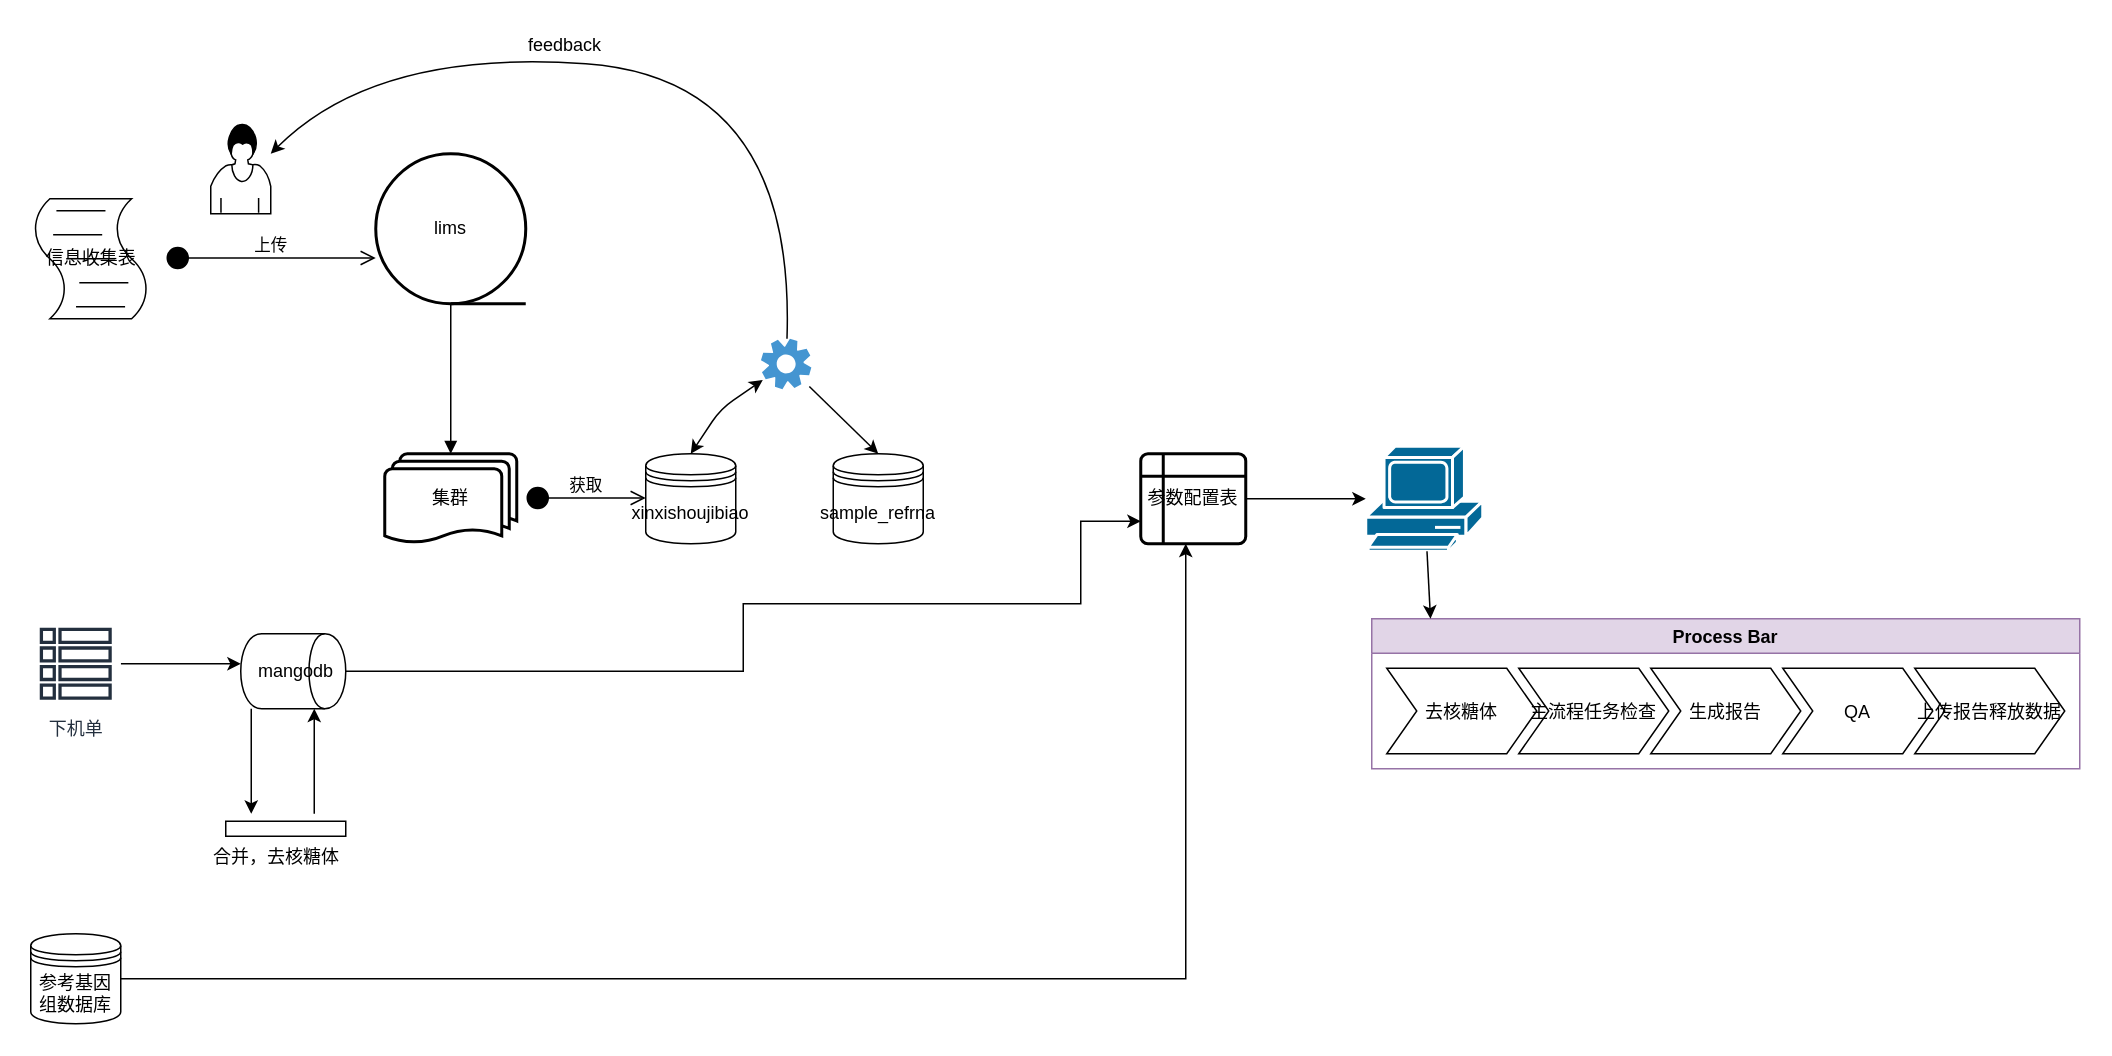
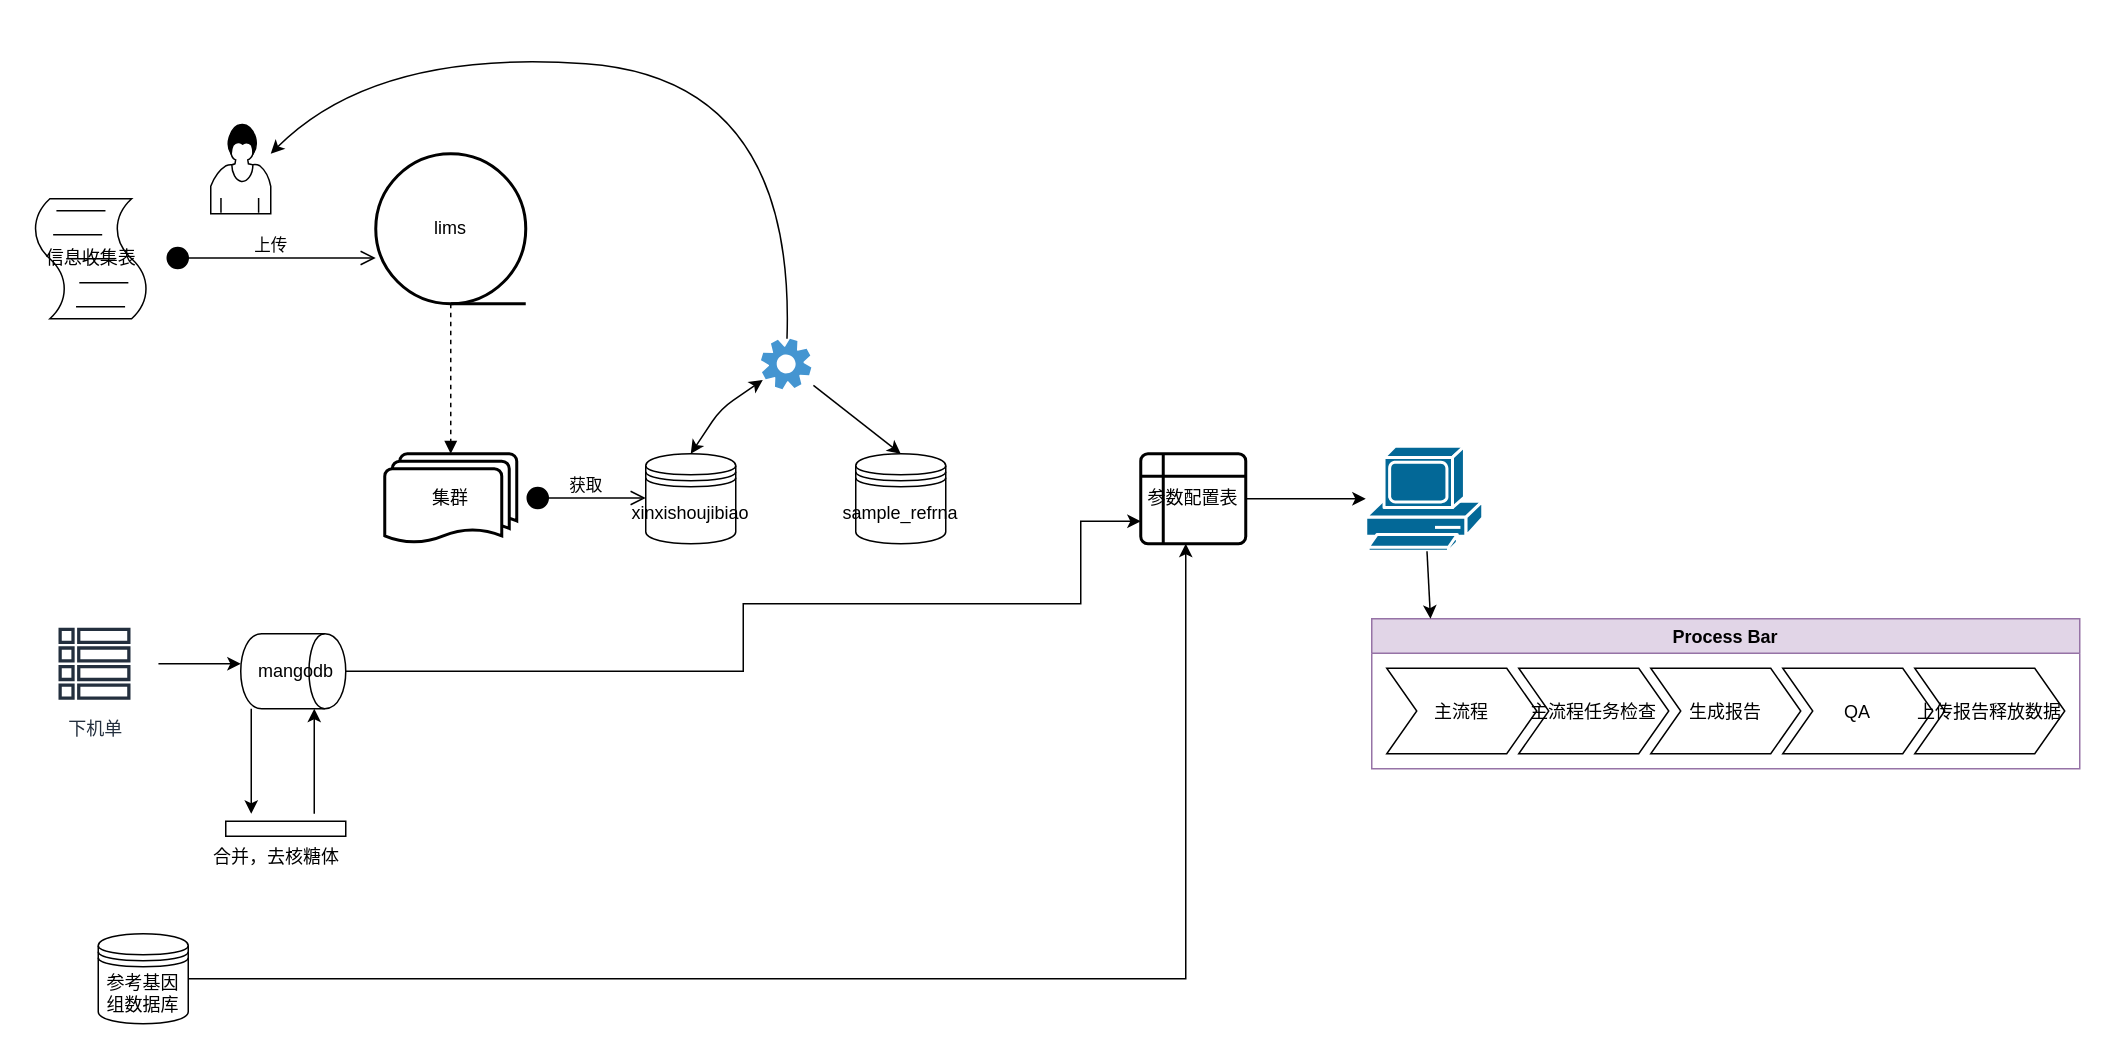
(571, 46) -> none
(451, 372) -> (451, 372)
(878, 499) -> (901, 499)
(76, 664) -> (95, 664)
(1461, 712) -> (1461, 712)
(76, 979) -> (143, 979)
